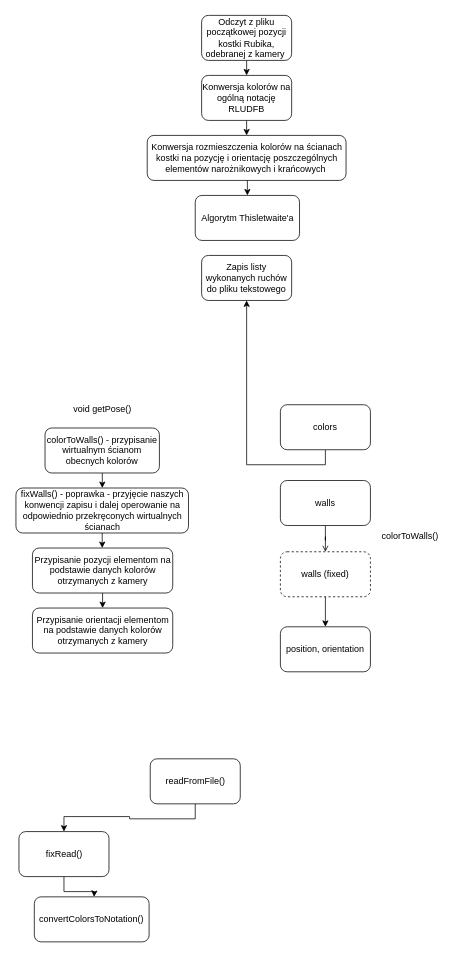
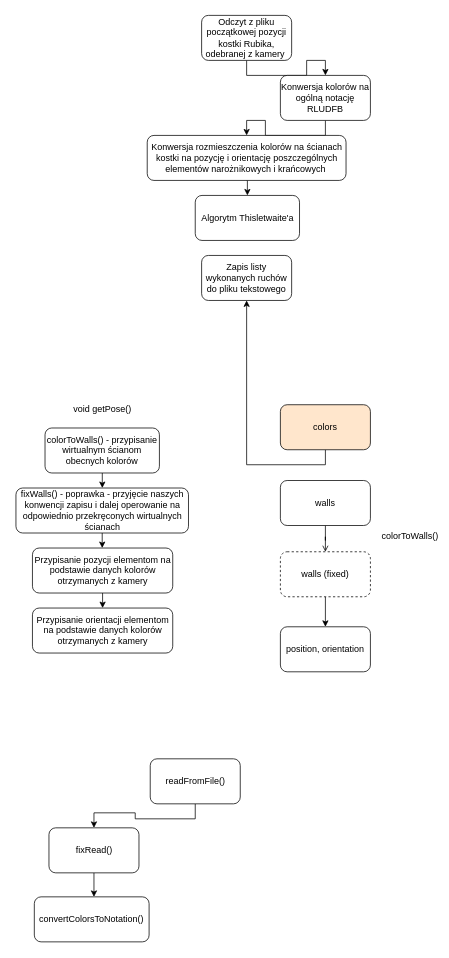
(246, 98) -> (325, 98)
(325, 427) -> (325, 427)
(64, 854) -> (94, 850)
